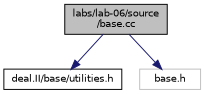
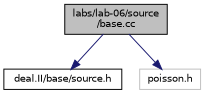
(63, 79) -> (63, 79)
(170, 79) -> (170, 79)
